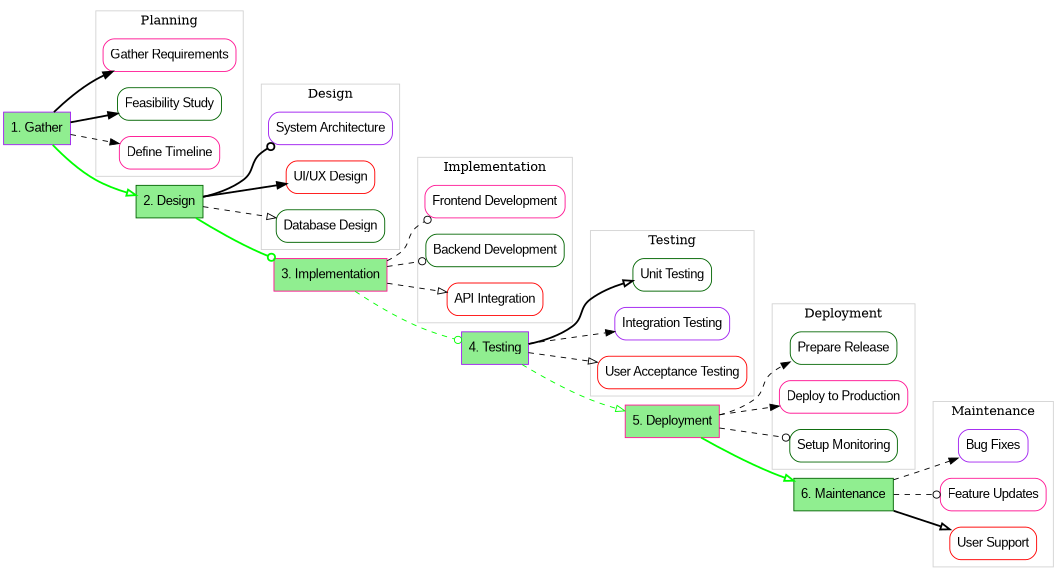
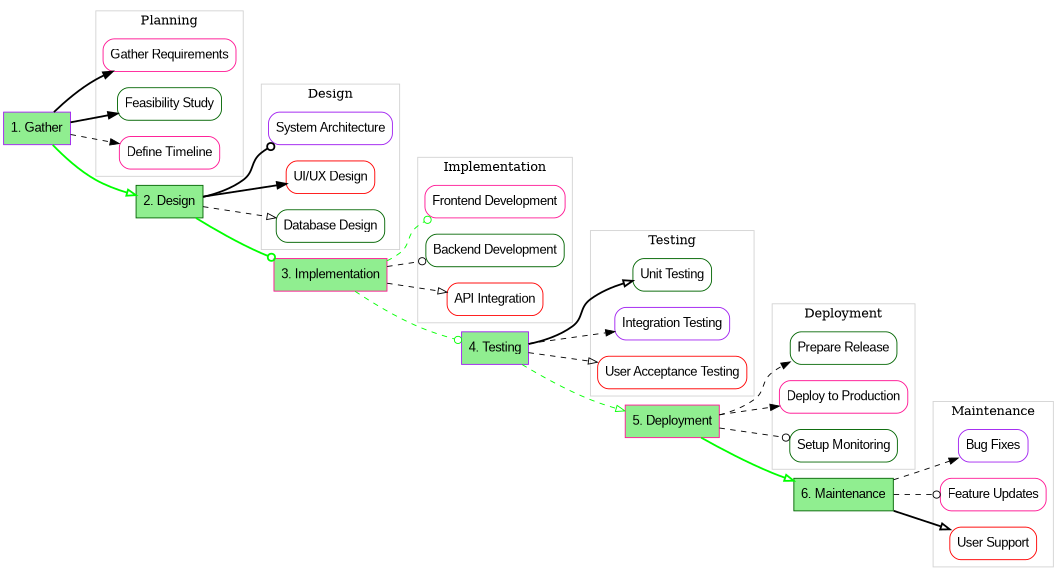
(407, 243) -> (407, 243)
